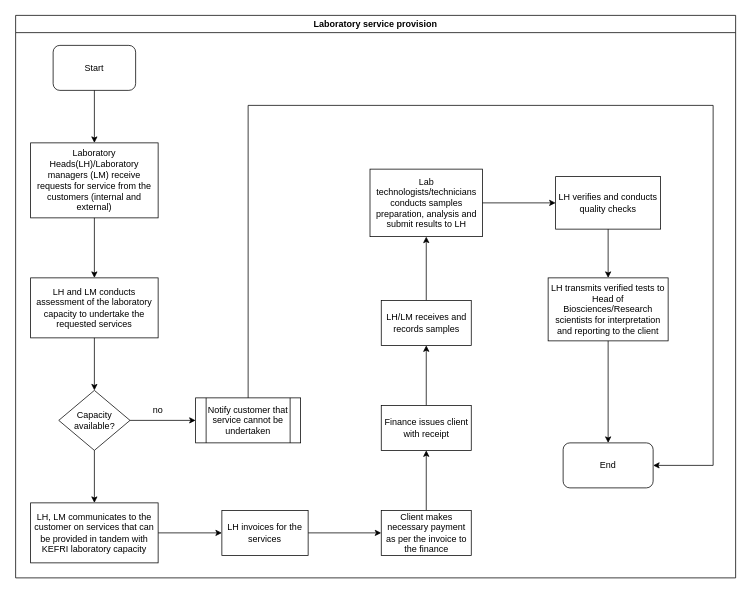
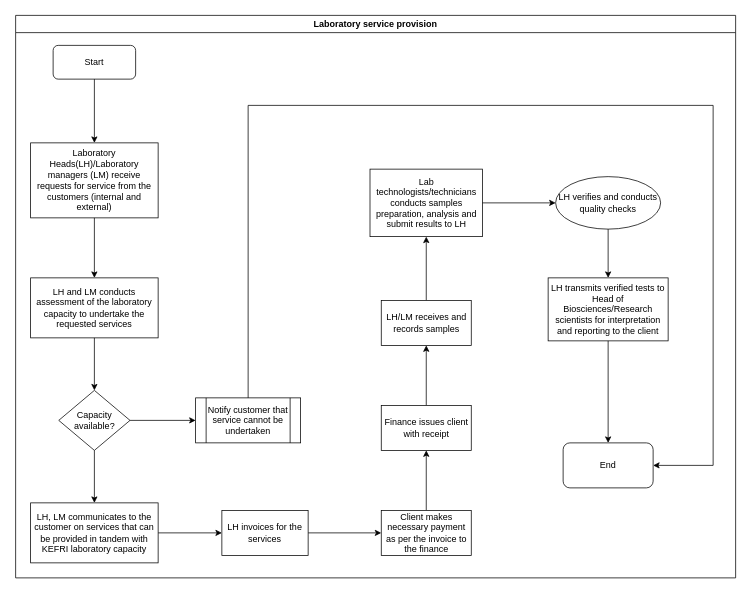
(94, 68) -> (94, 62)
(608, 203) -> (608, 203)
(158, 410) -> none
